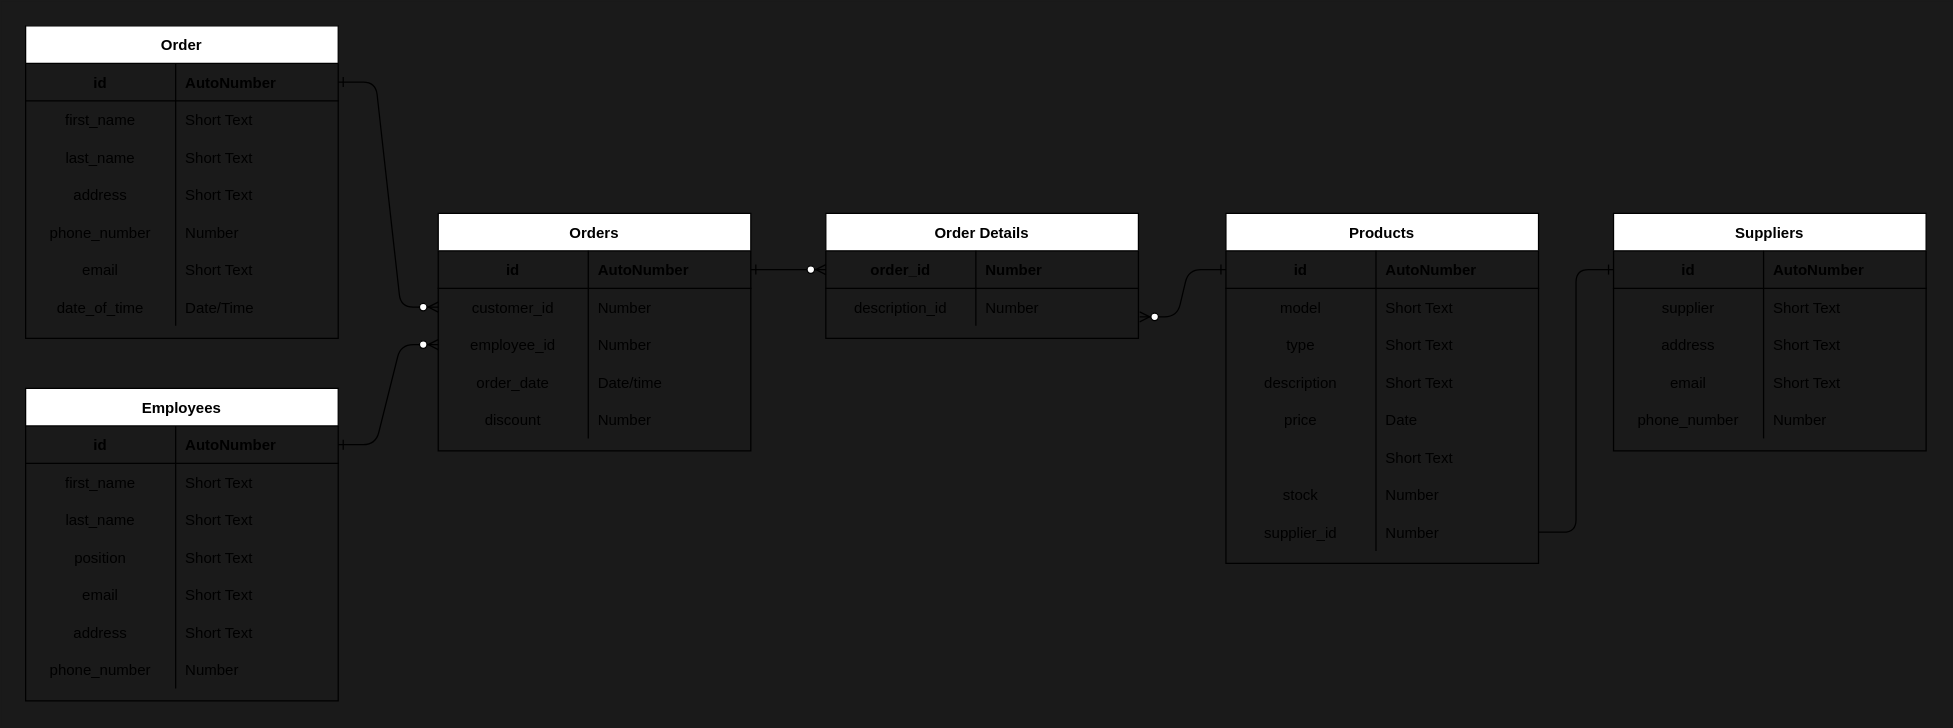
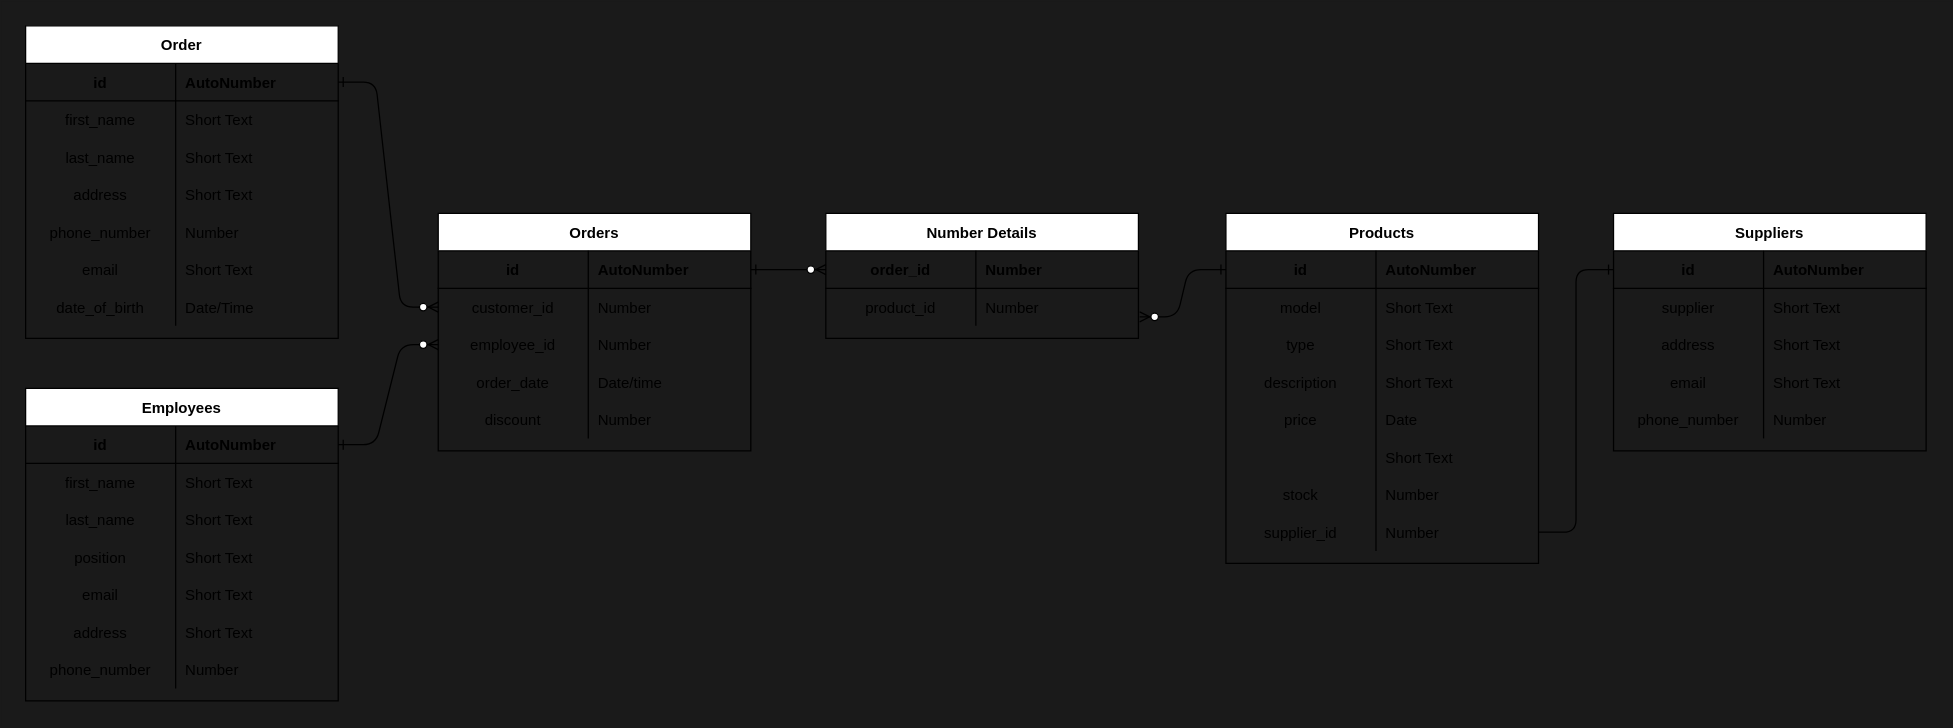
(981, 233) -> (981, 233)
(100, 308) -> (100, 308)
(900, 308) -> (900, 308)
